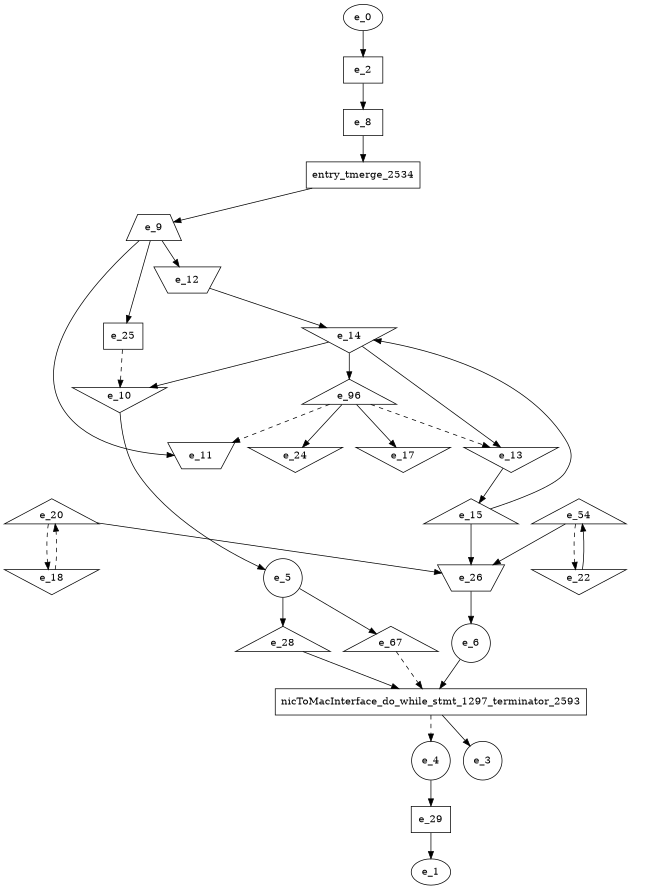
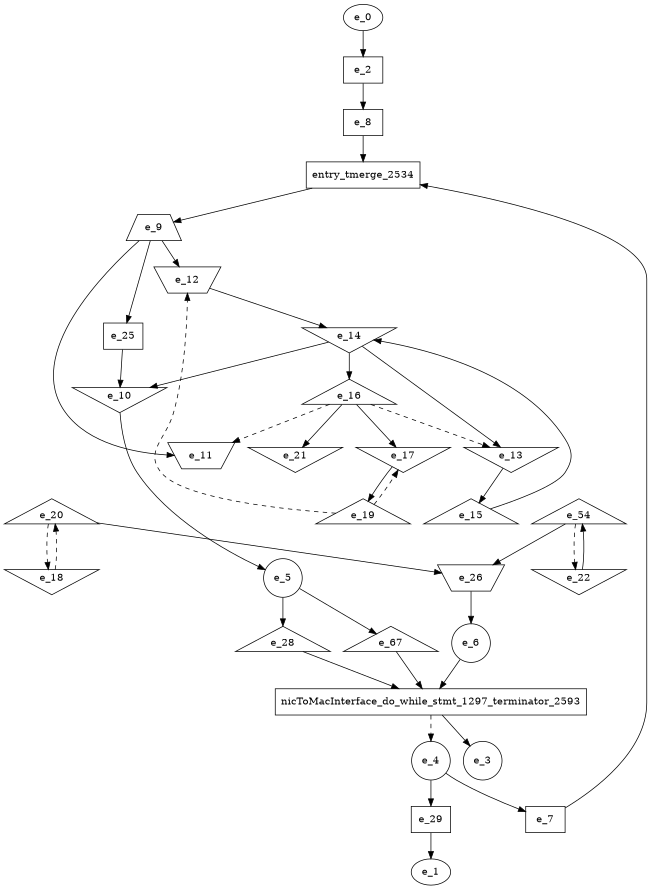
(121, 365) -> (121, 365)
(349, 396) -> (349, 396)
(295, 456) -> (295, 456)
none -> (363, 516)
(471, 541) -> none
(407, 667) -> (407, 667)
none -> (545, 820)
